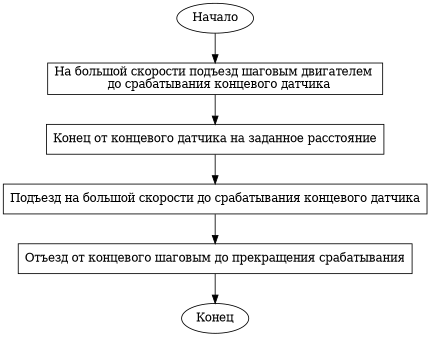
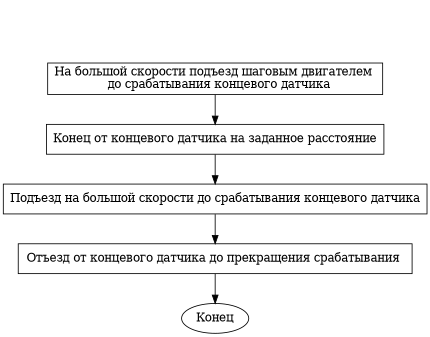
(215, 18) -> none
(215, 259) -> (215, 259)
